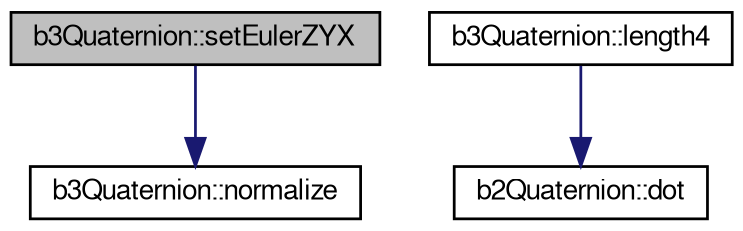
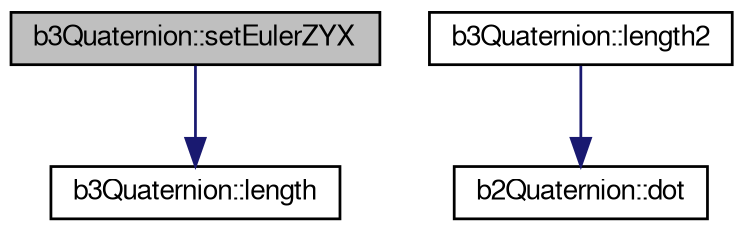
(581, 39) -> (581, 39)
(195, 193) -> (195, 193)
